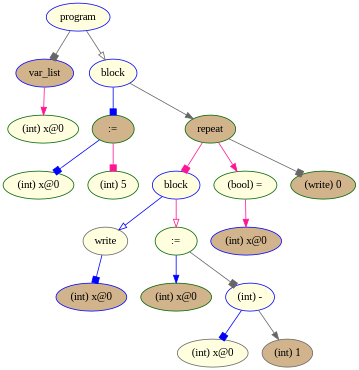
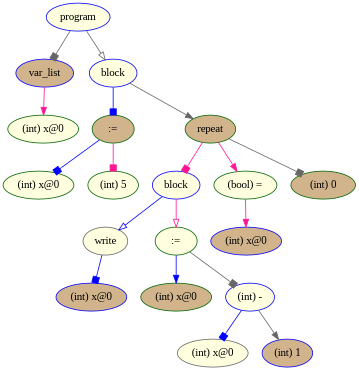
(323, 185) -> (323, 185)
(287, 353) -> (287, 353)
